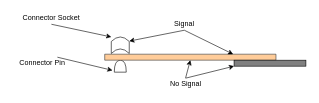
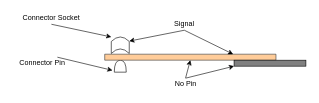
(186, 84) -> (186, 84)
